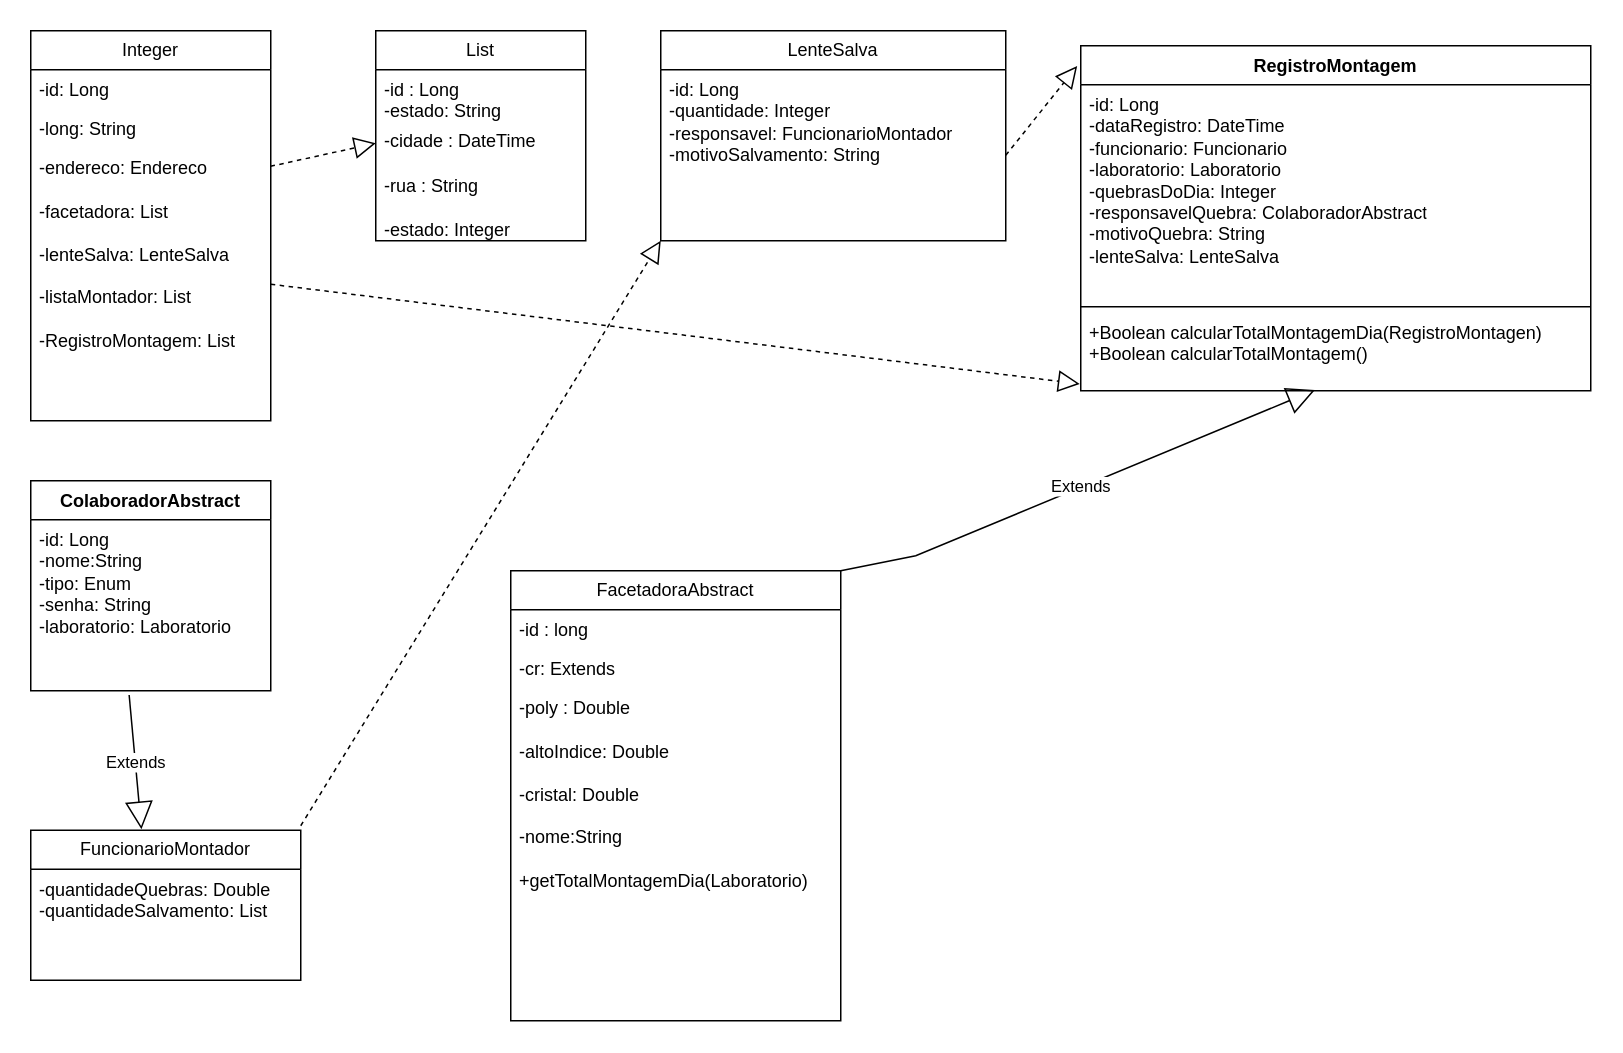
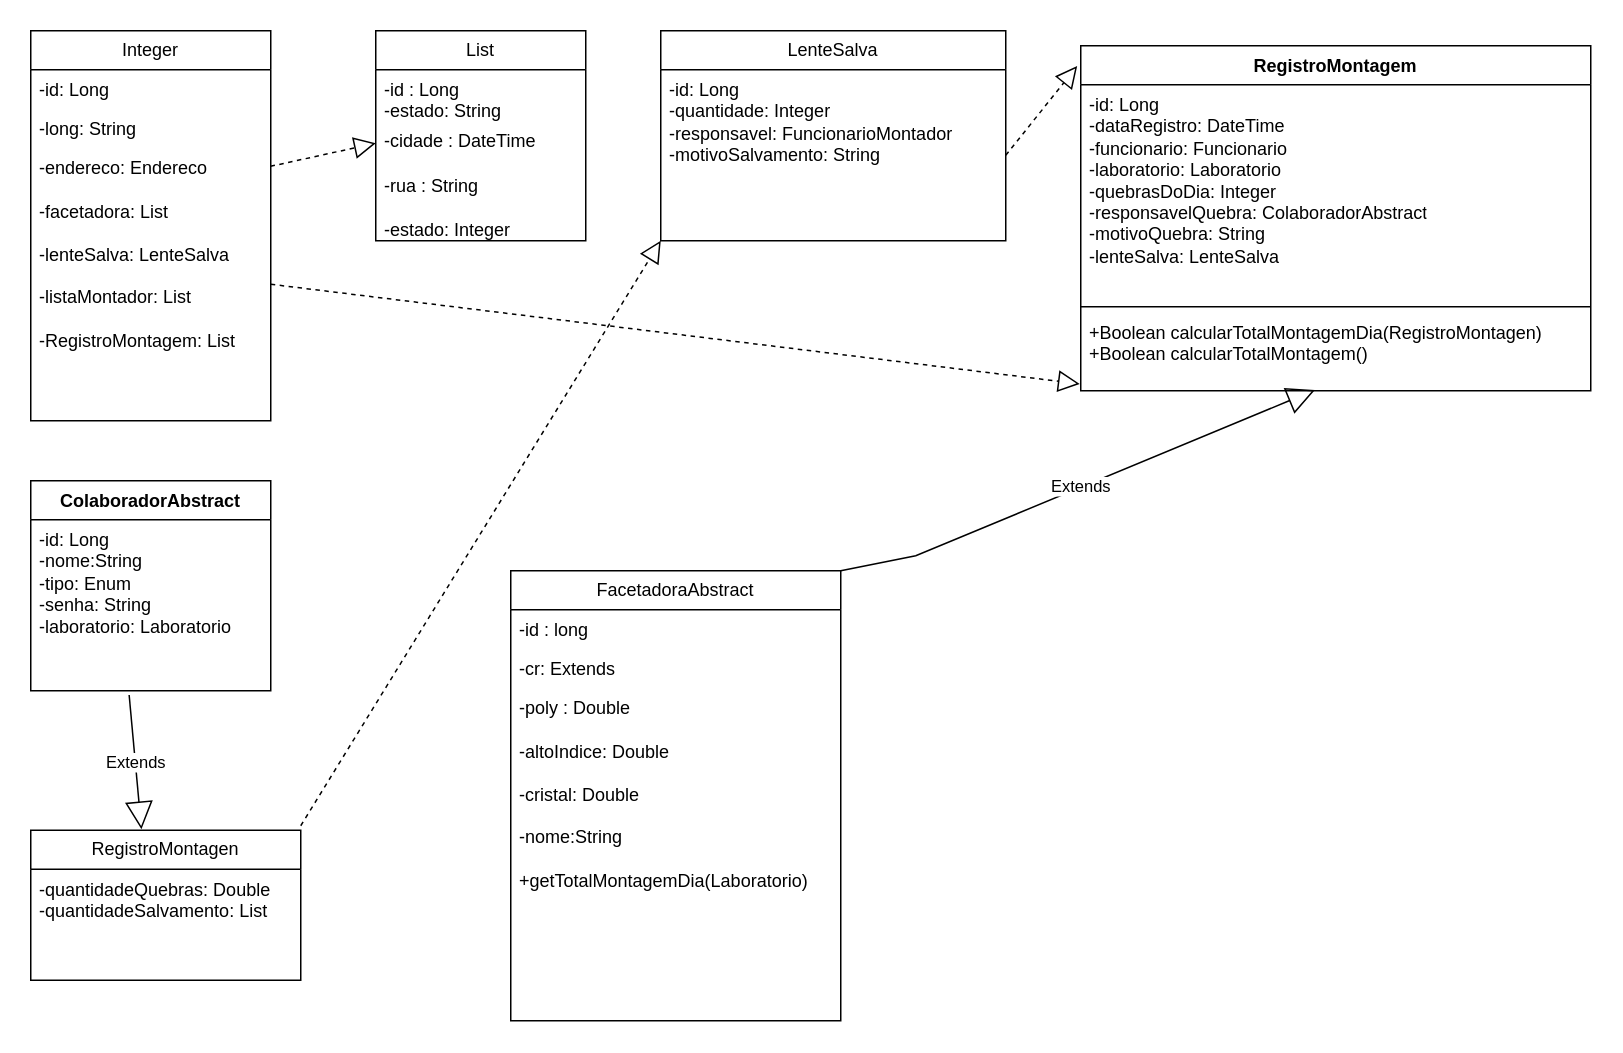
(166, 850) -> (166, 850)
